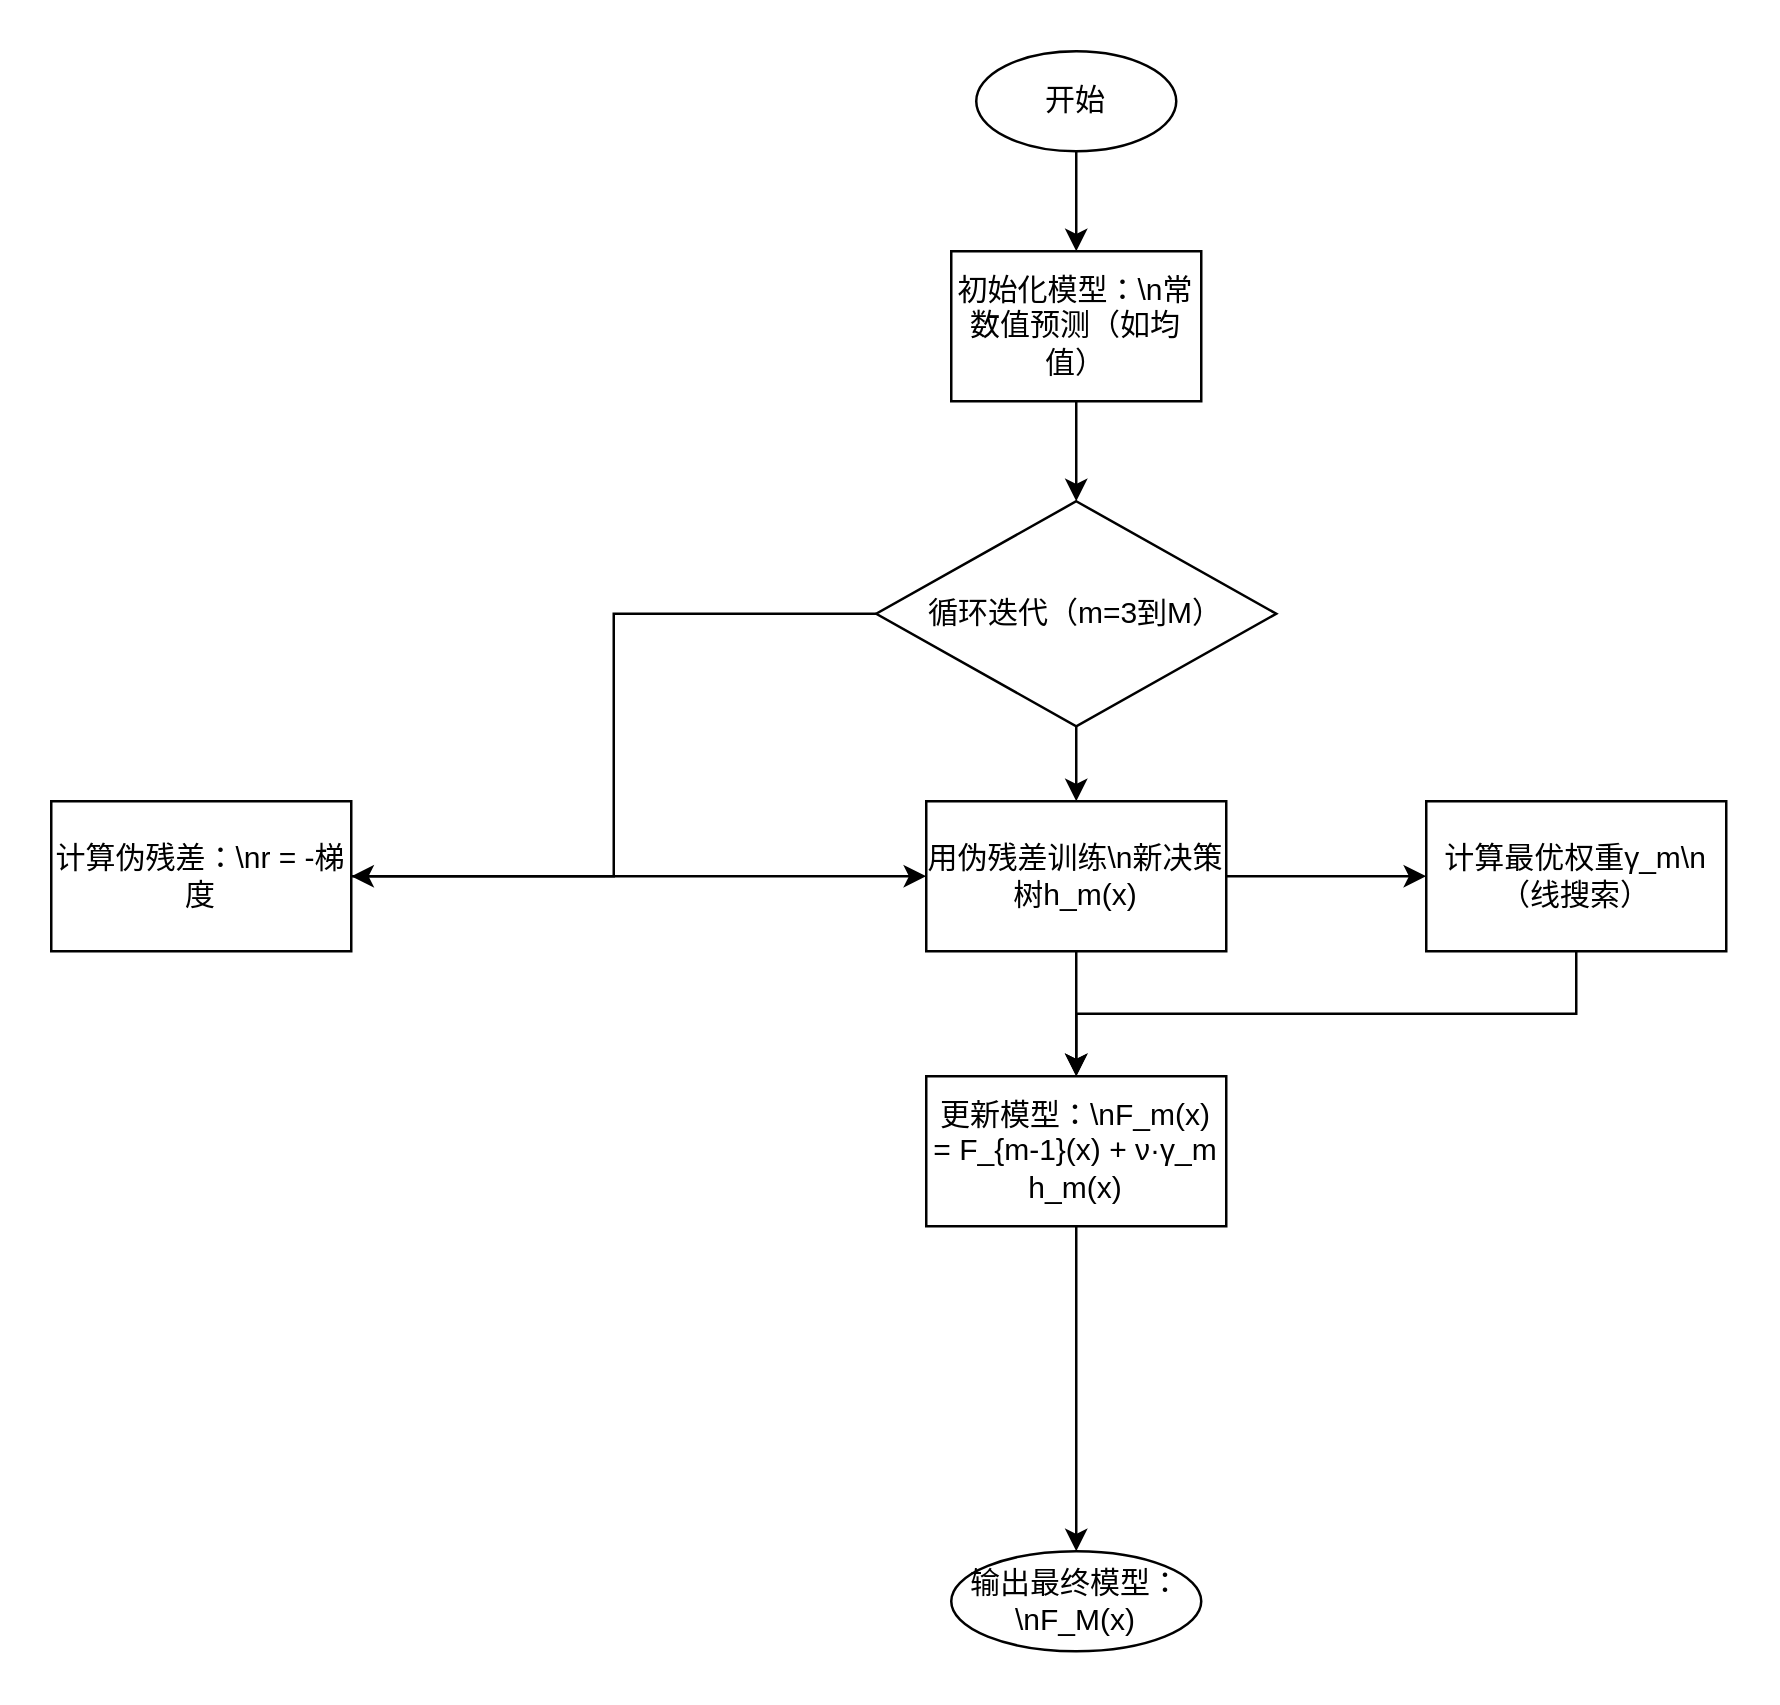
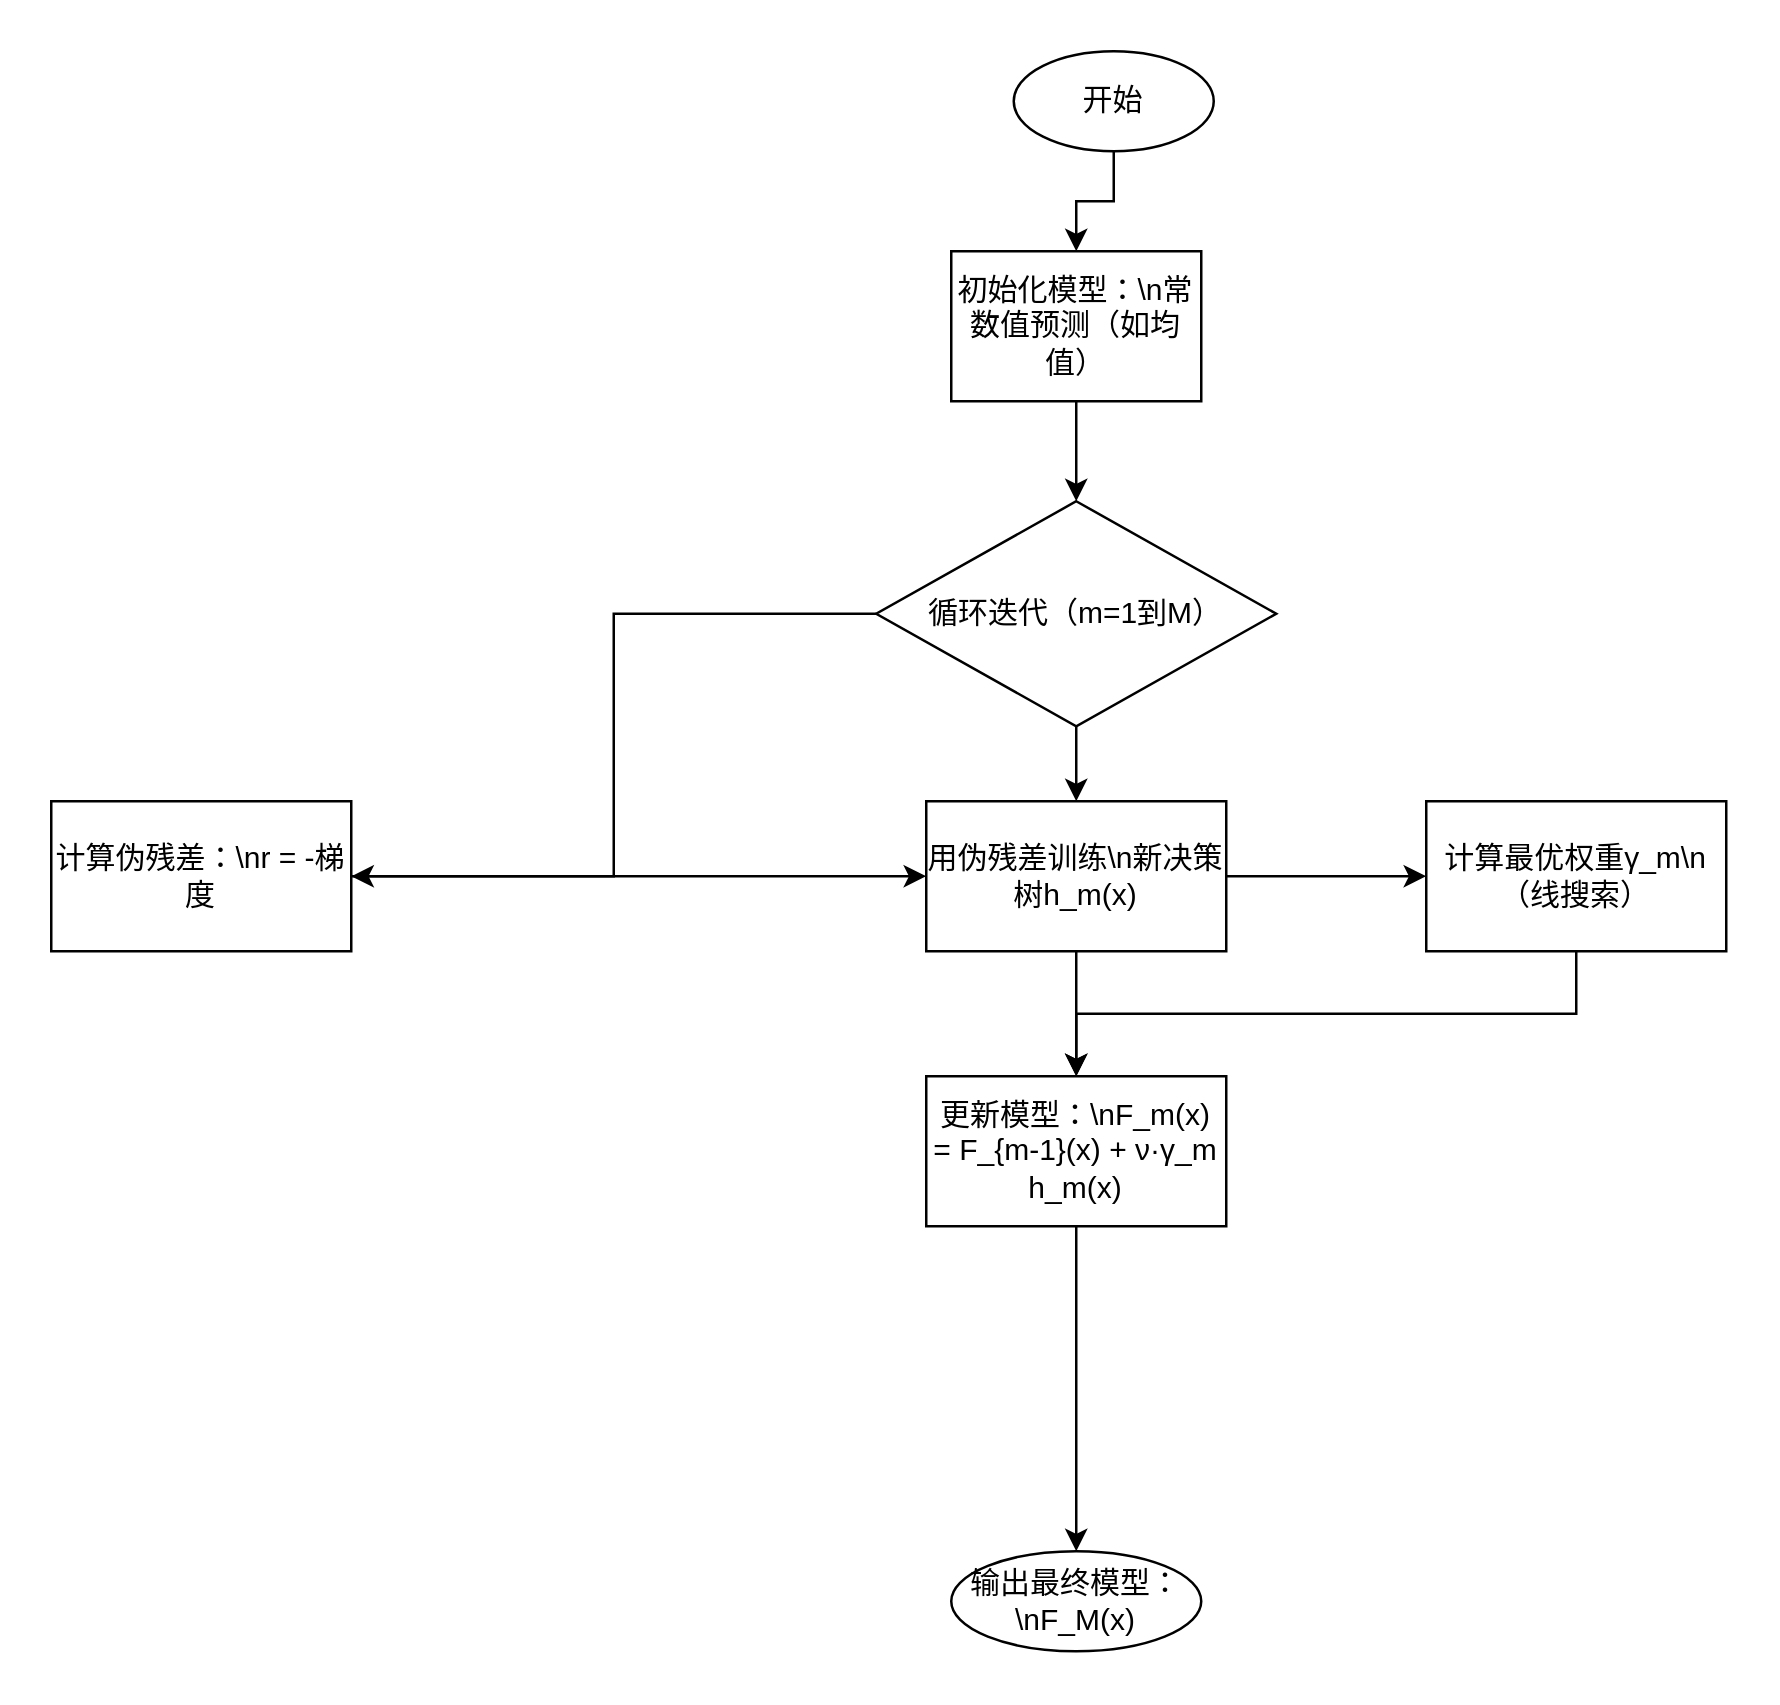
(1076, 101) -> (1114, 101)
(1076, 614) -> (1076, 614)
